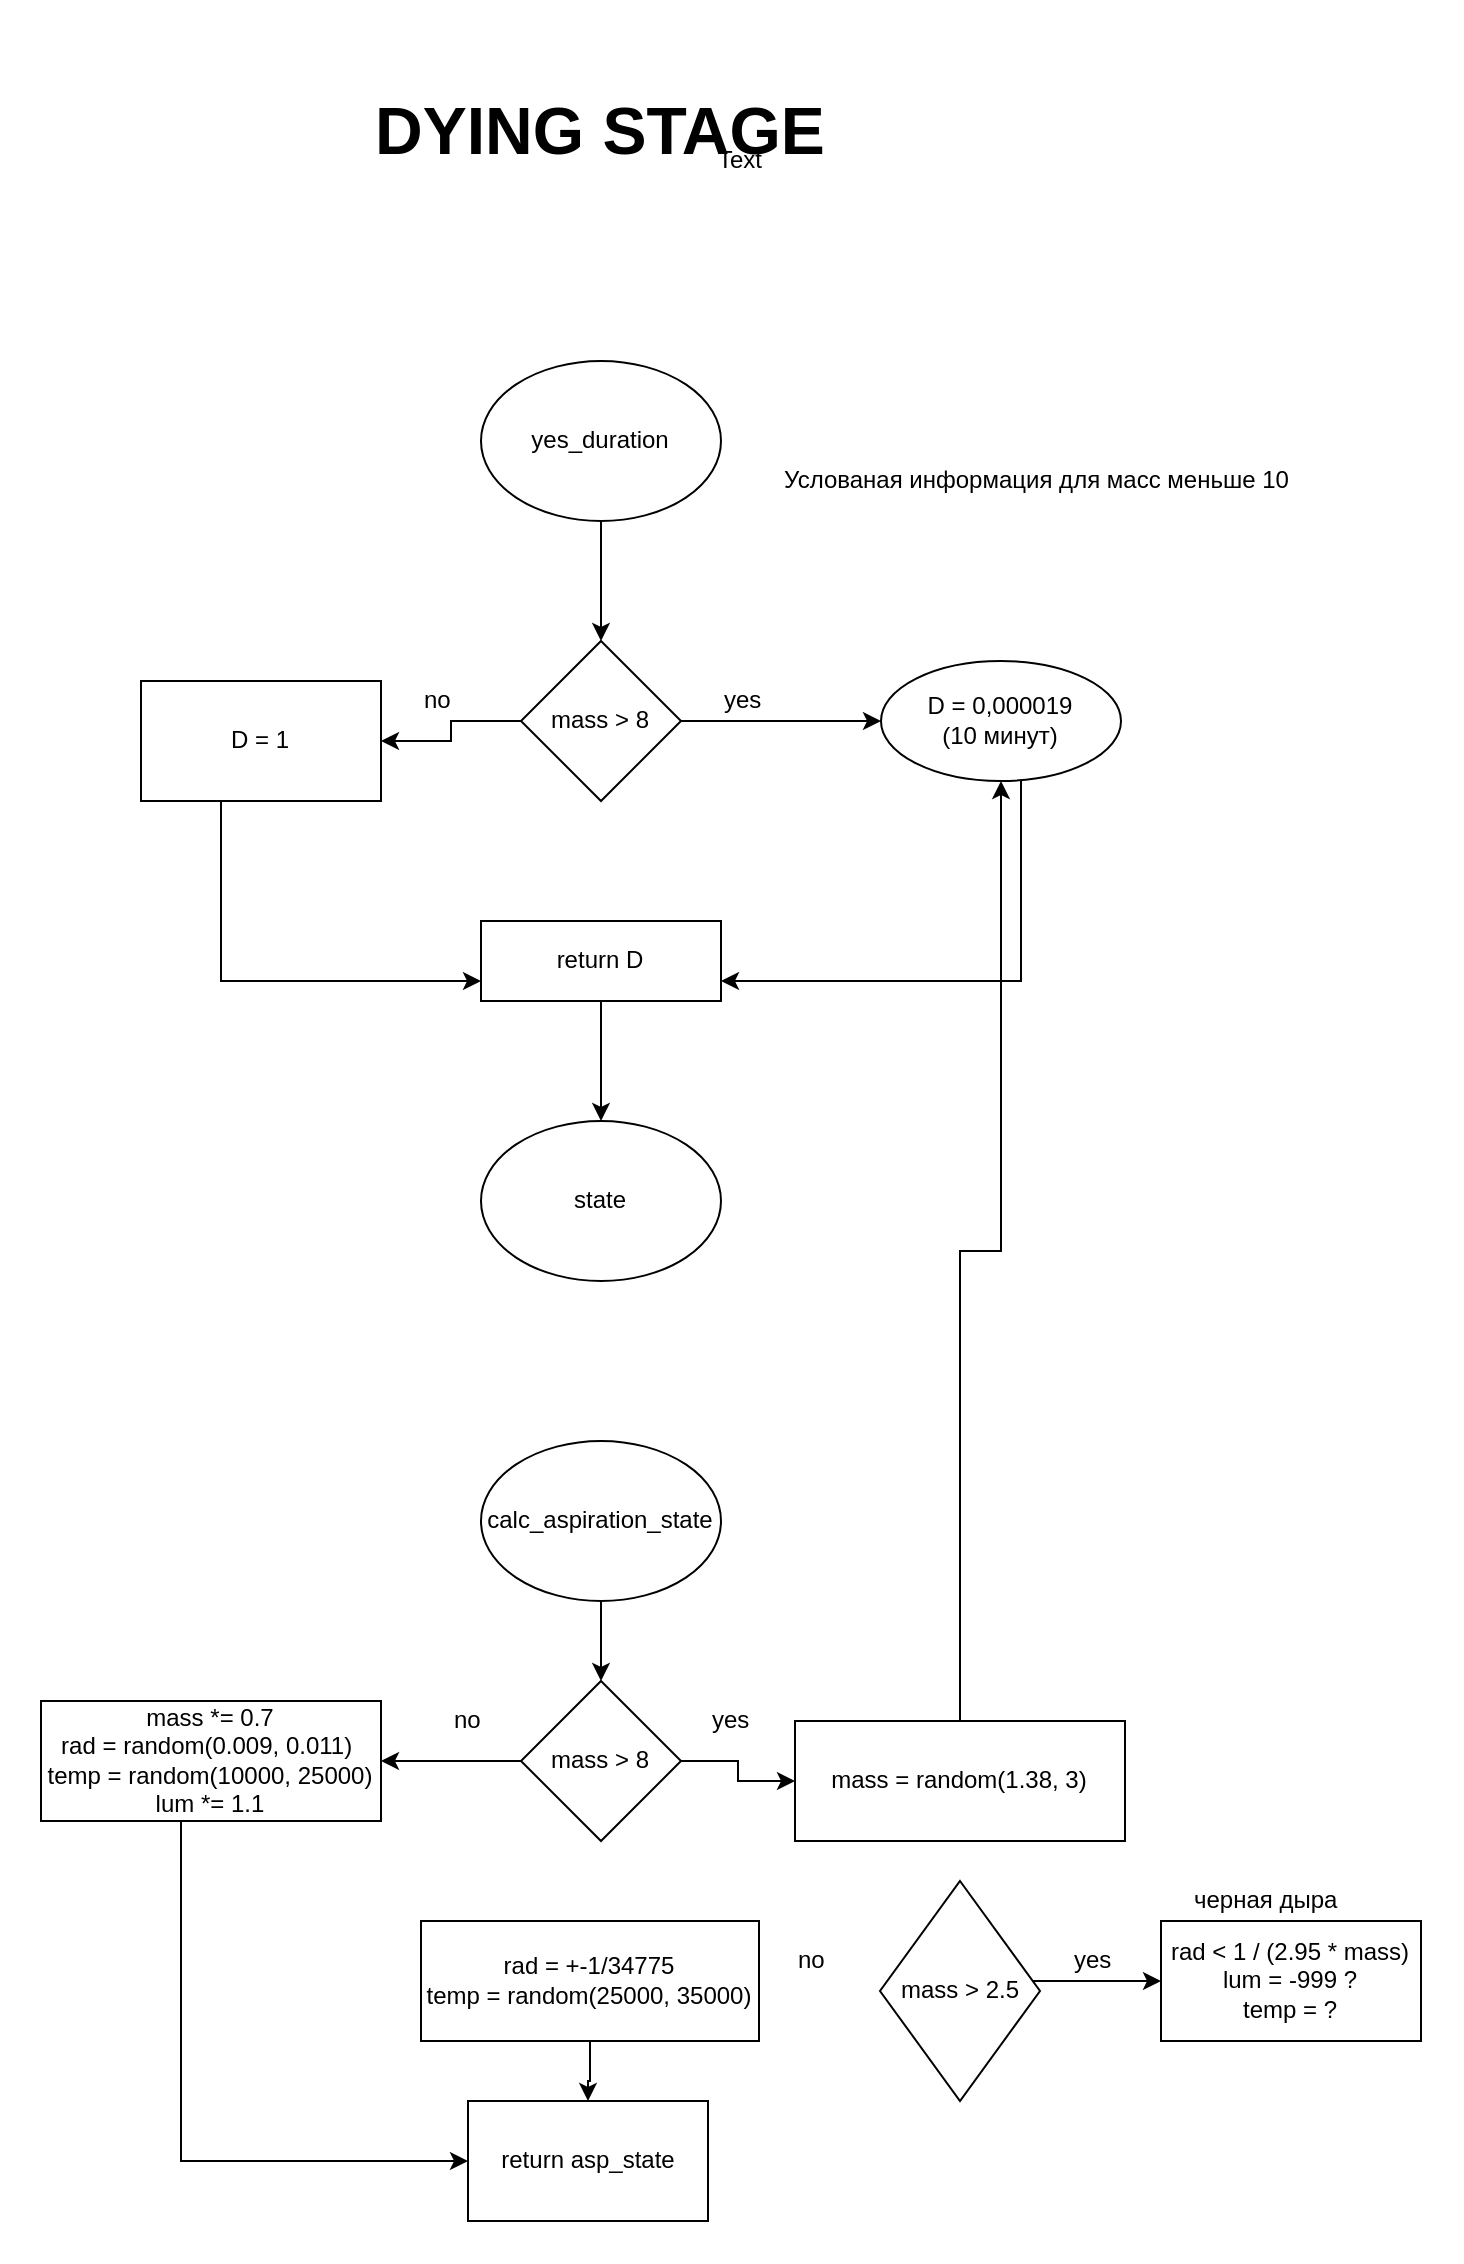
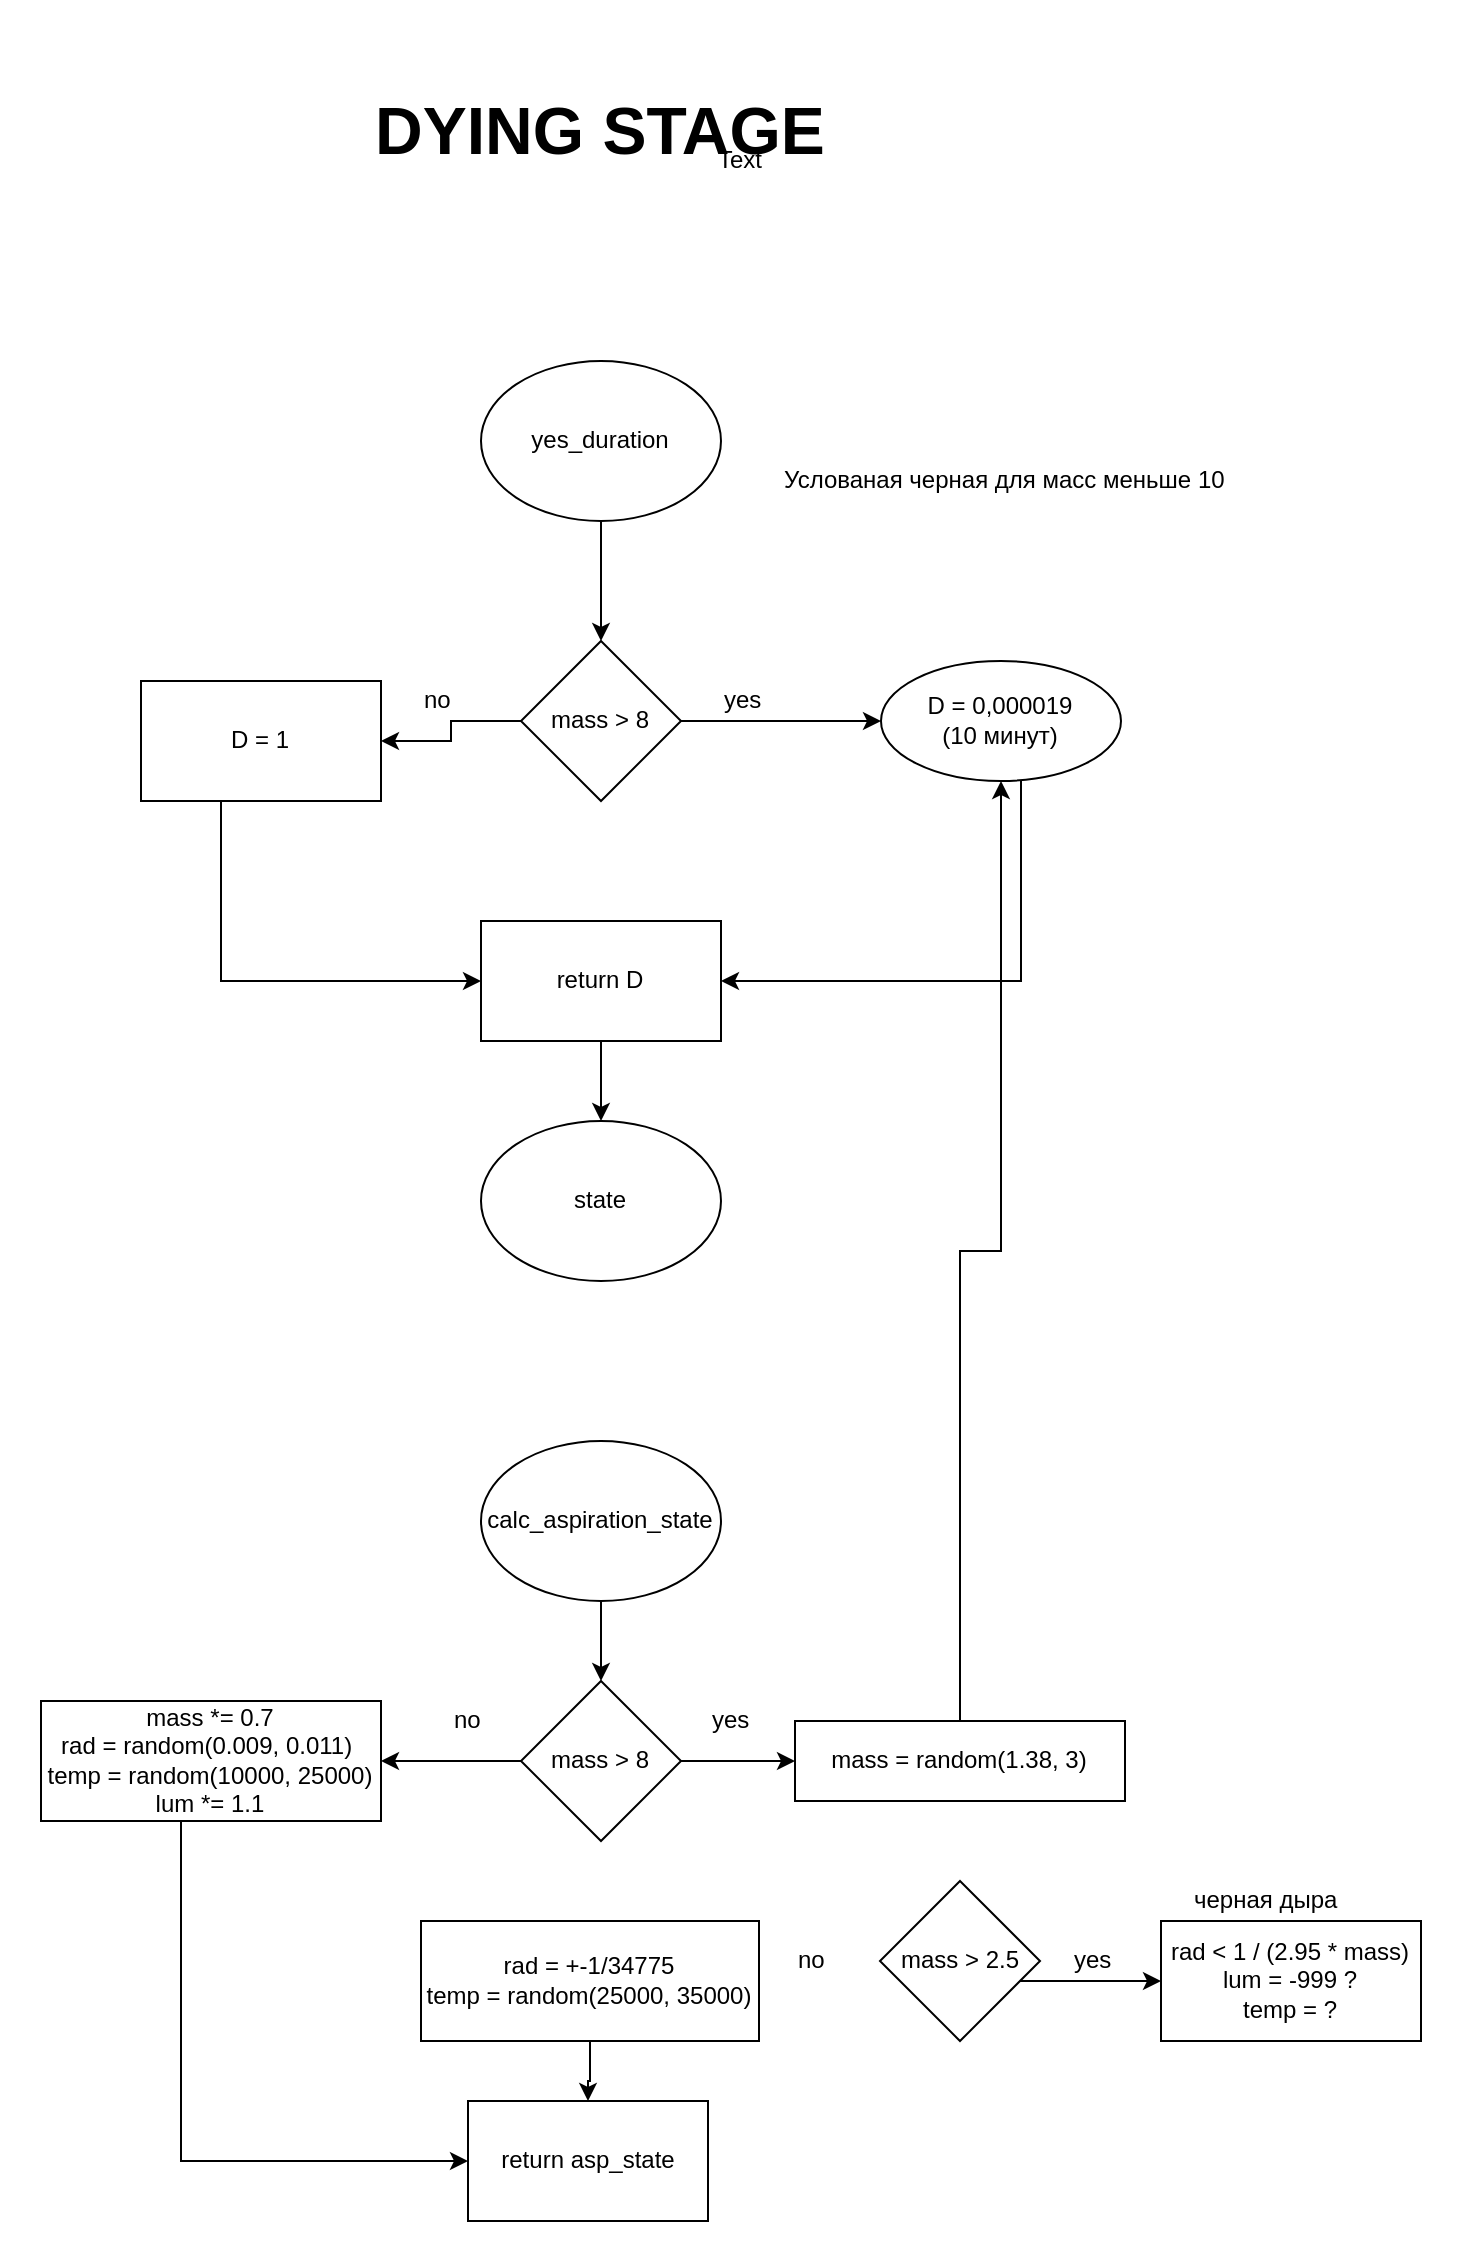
(1031, 481) -> (1005, 481)
(601, 961) -> (601, 981)
(960, 1781) -> (960, 1761)
(960, 1991) -> (960, 1961)
